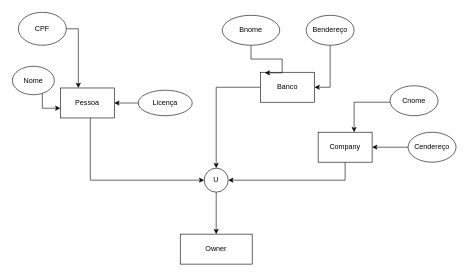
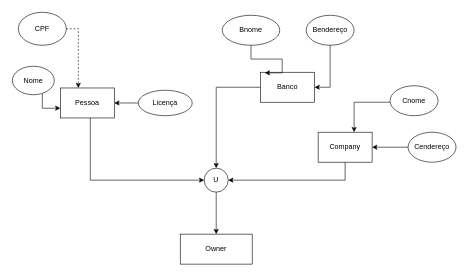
(78, 50) -> (78, 50)
